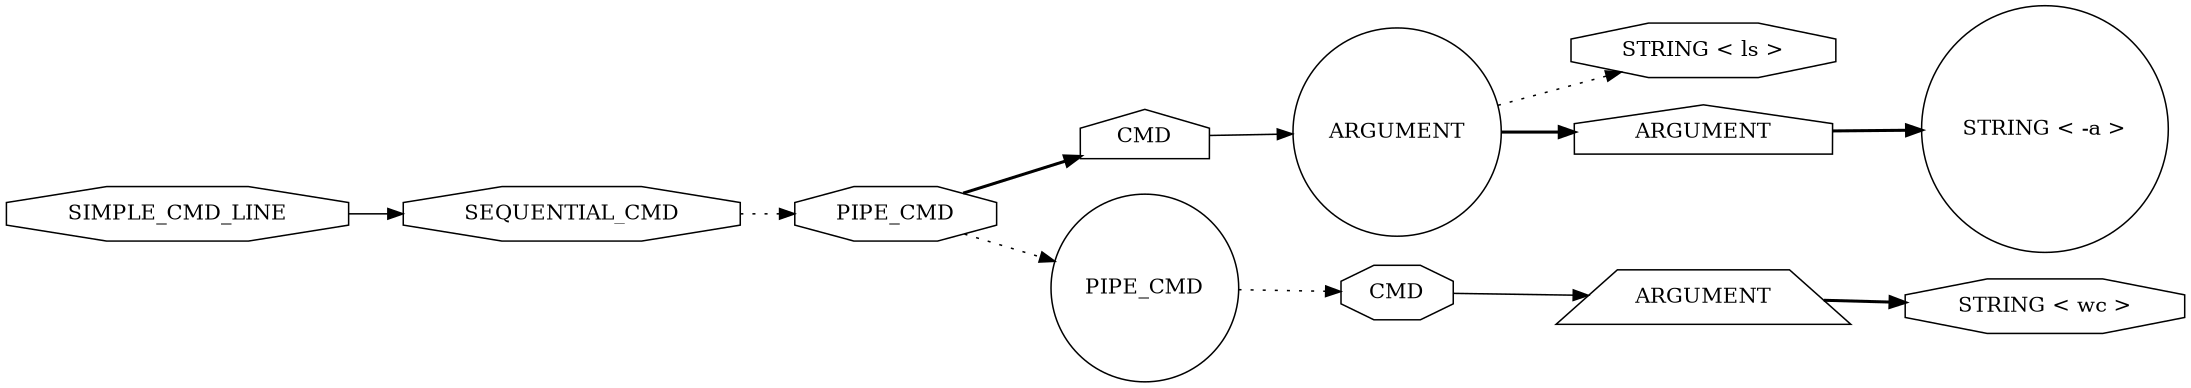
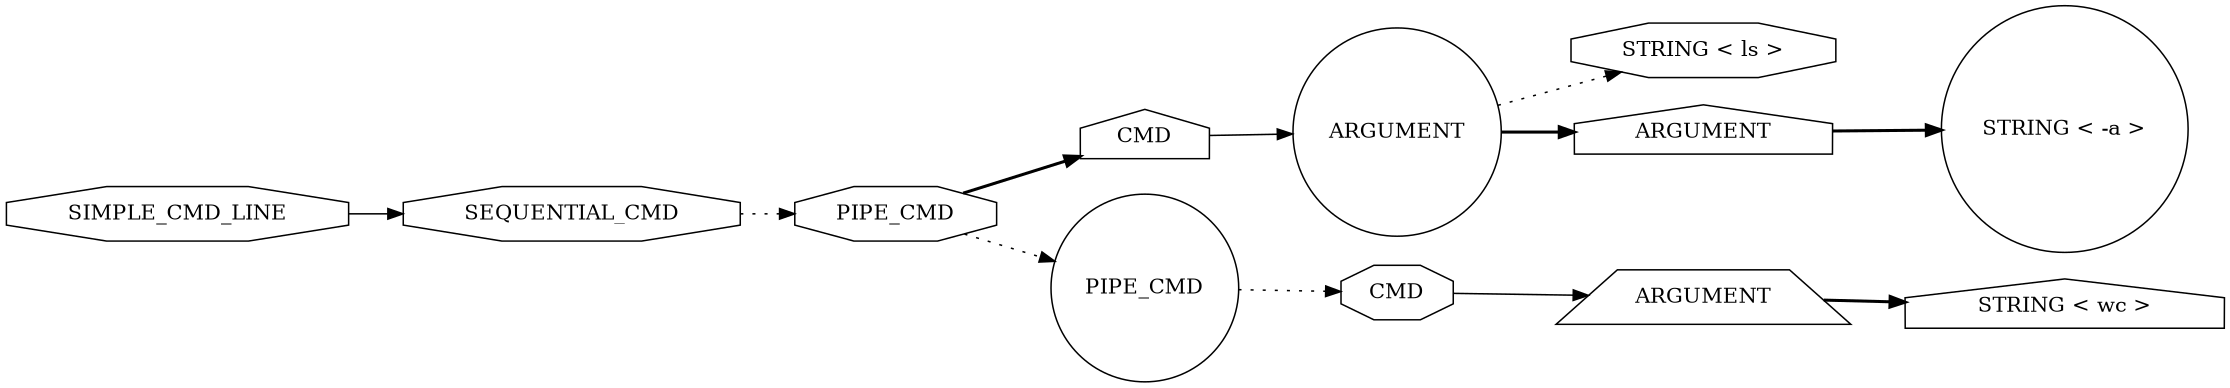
(2045, 306) -> (2065, 306)
